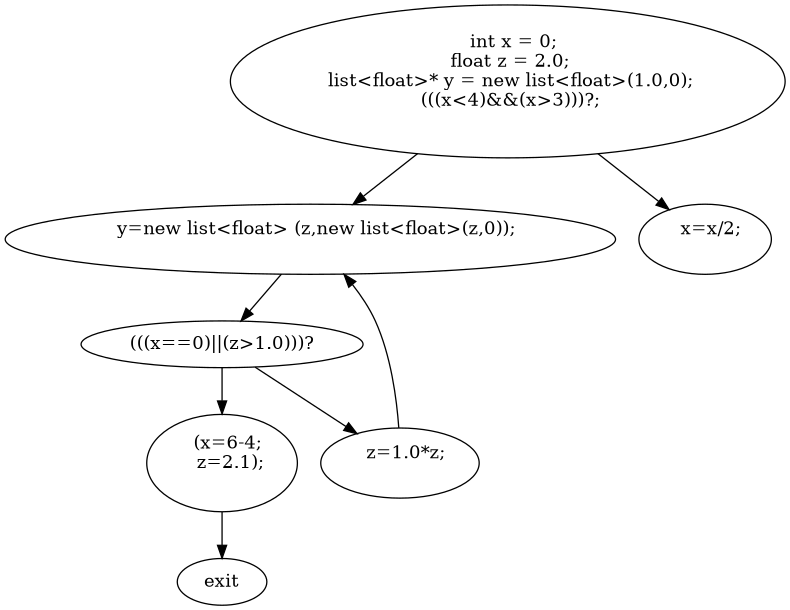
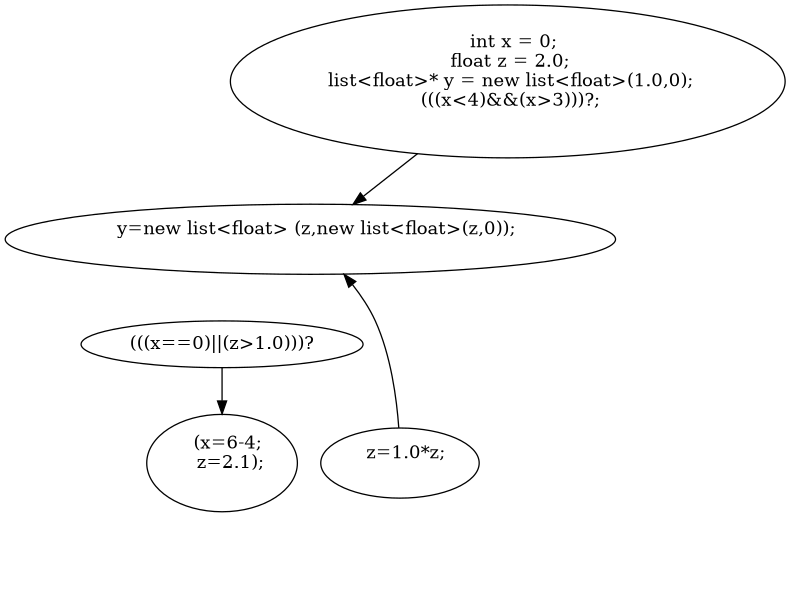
(705, 239) -> none
(265, 293) -> none
(301, 397) -> none
(222, 582) -> none
